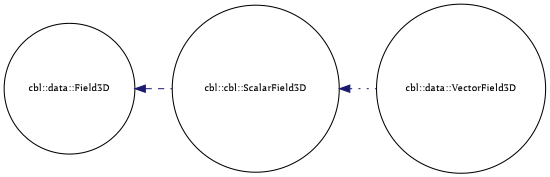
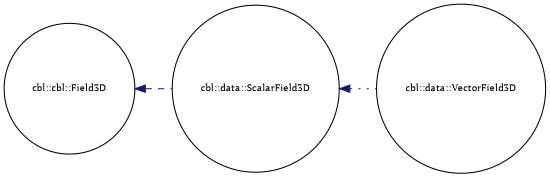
(70, 89) -> (70, 89)
(256, 89) -> (256, 89)
